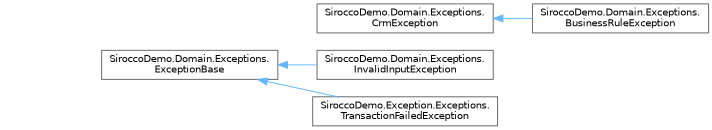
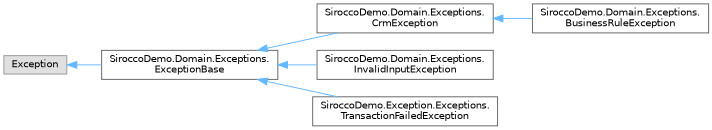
none -> (302, 41)
none -> (35, 65)
